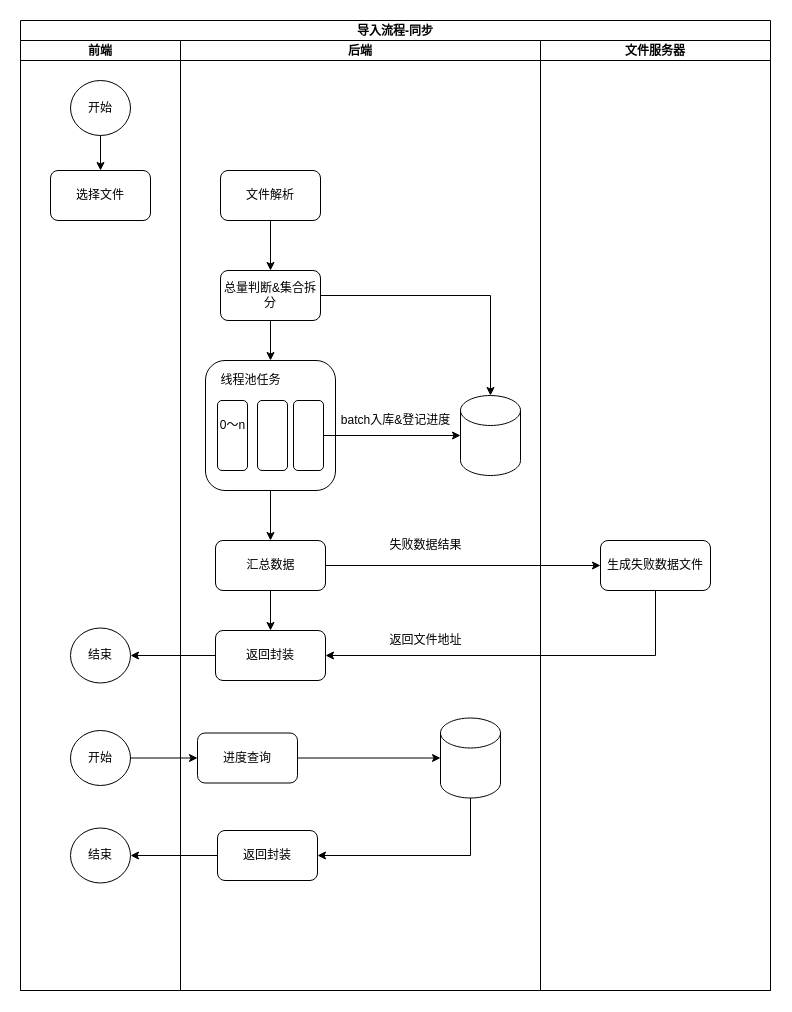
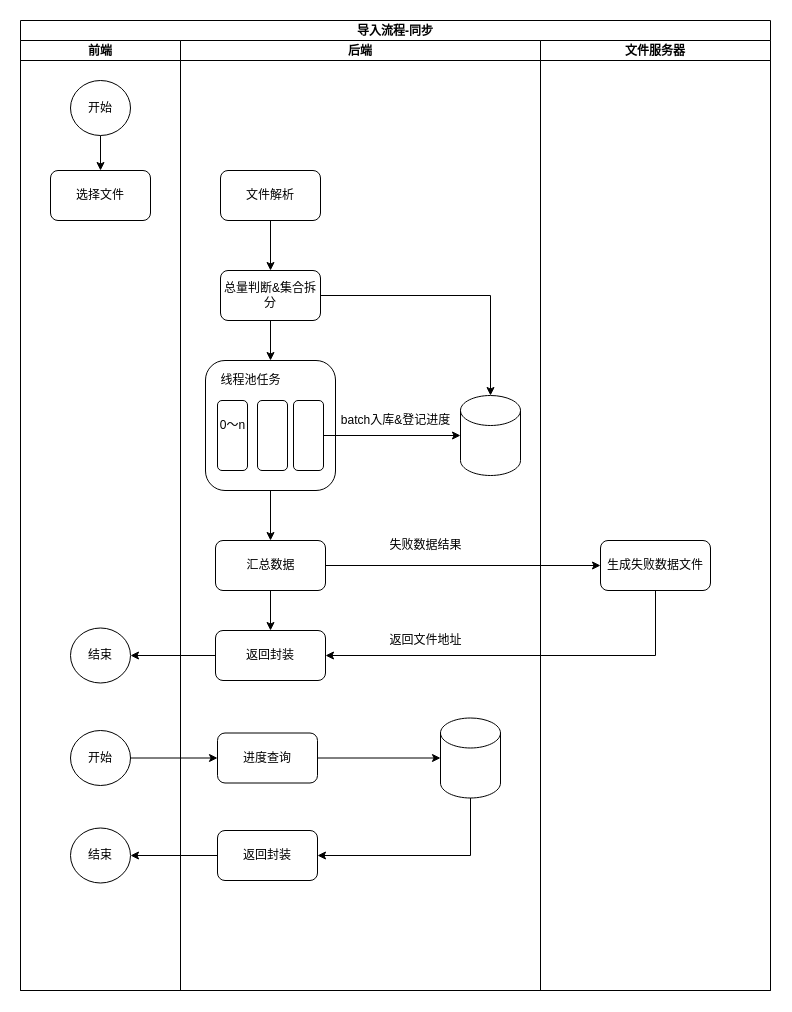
(248, 758) -> (268, 758)
